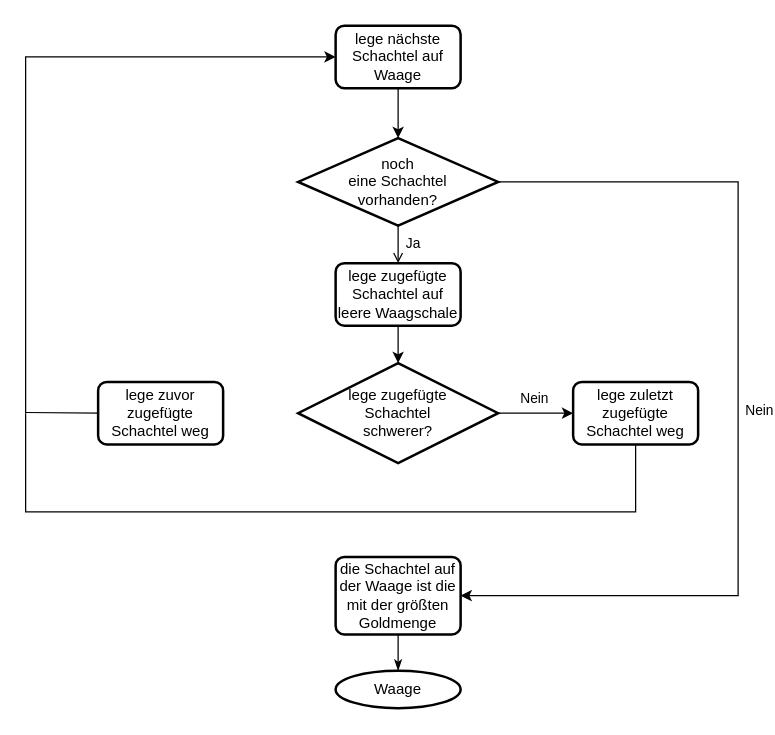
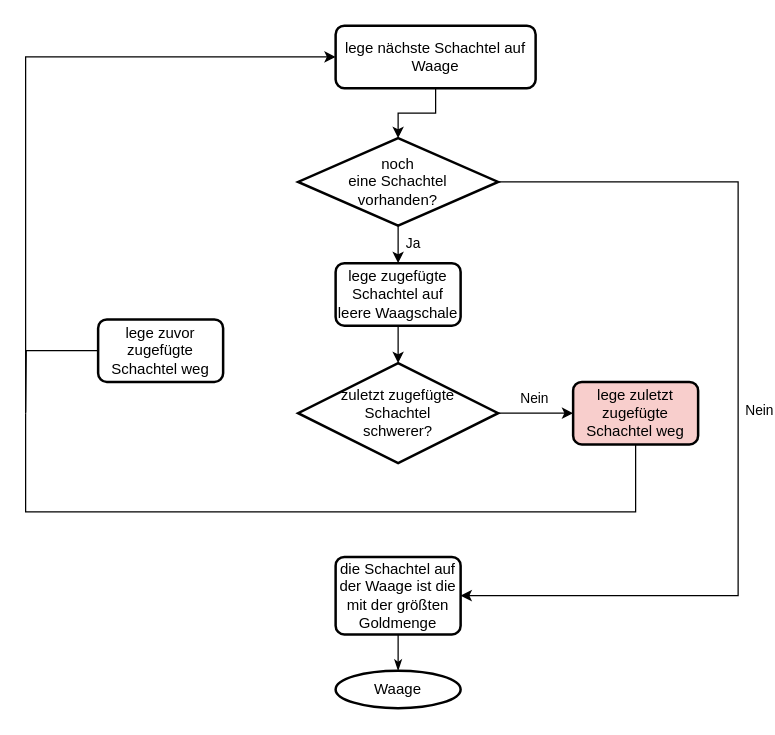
(398, 57) -> (436, 57)
(398, 255) -> (398, 253)
(161, 413) -> (161, 351)
(398, 413) -> (398, 413)
(636, 413) -> (636, 413)
